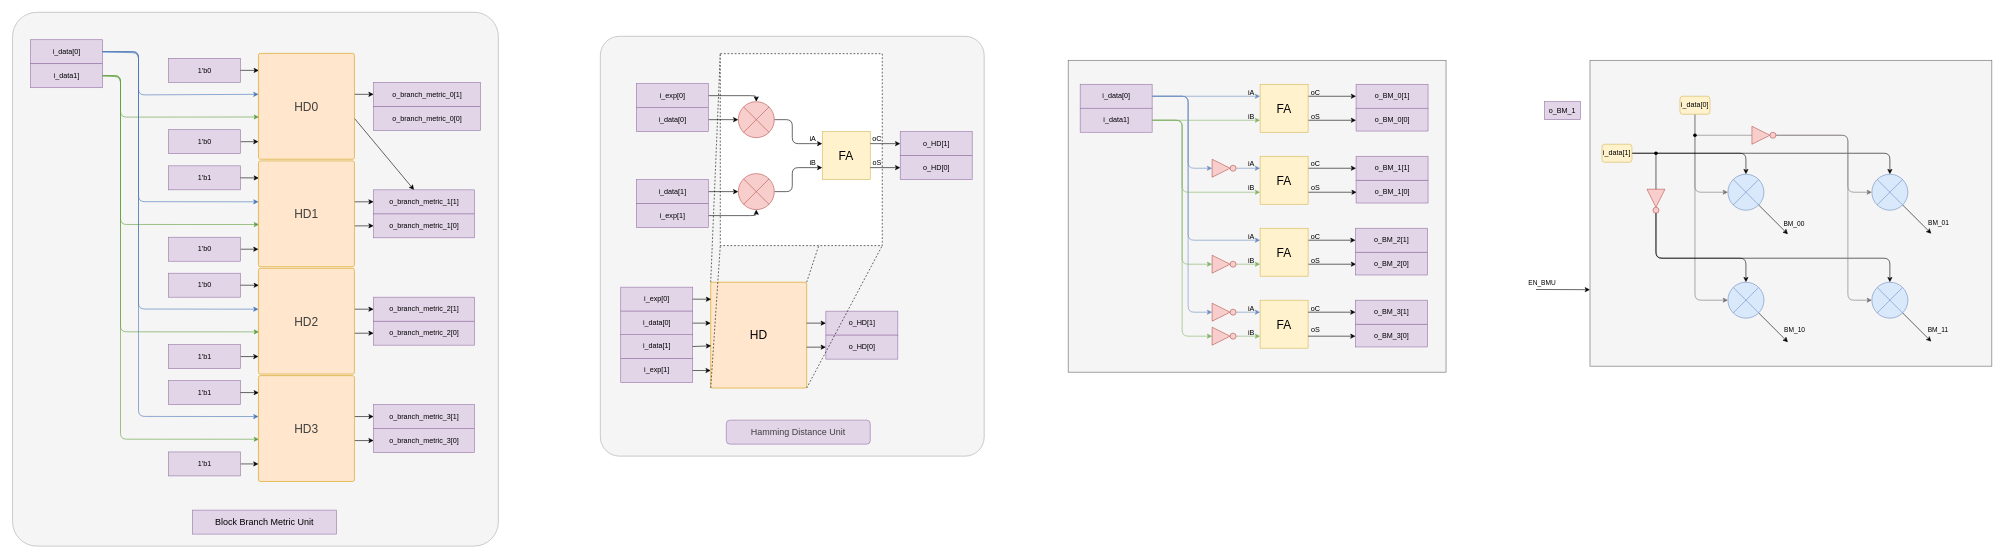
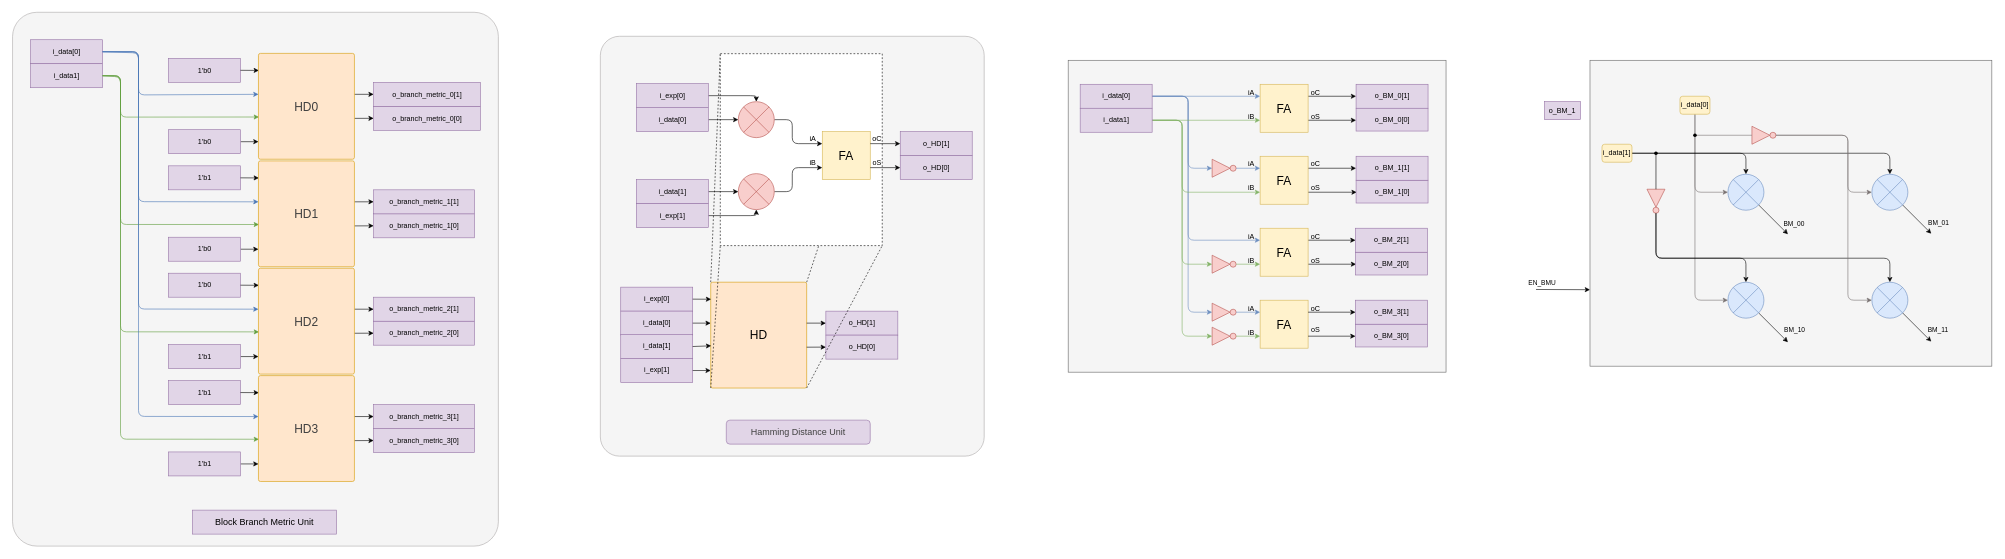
(383, 152) -> (361, 118)
